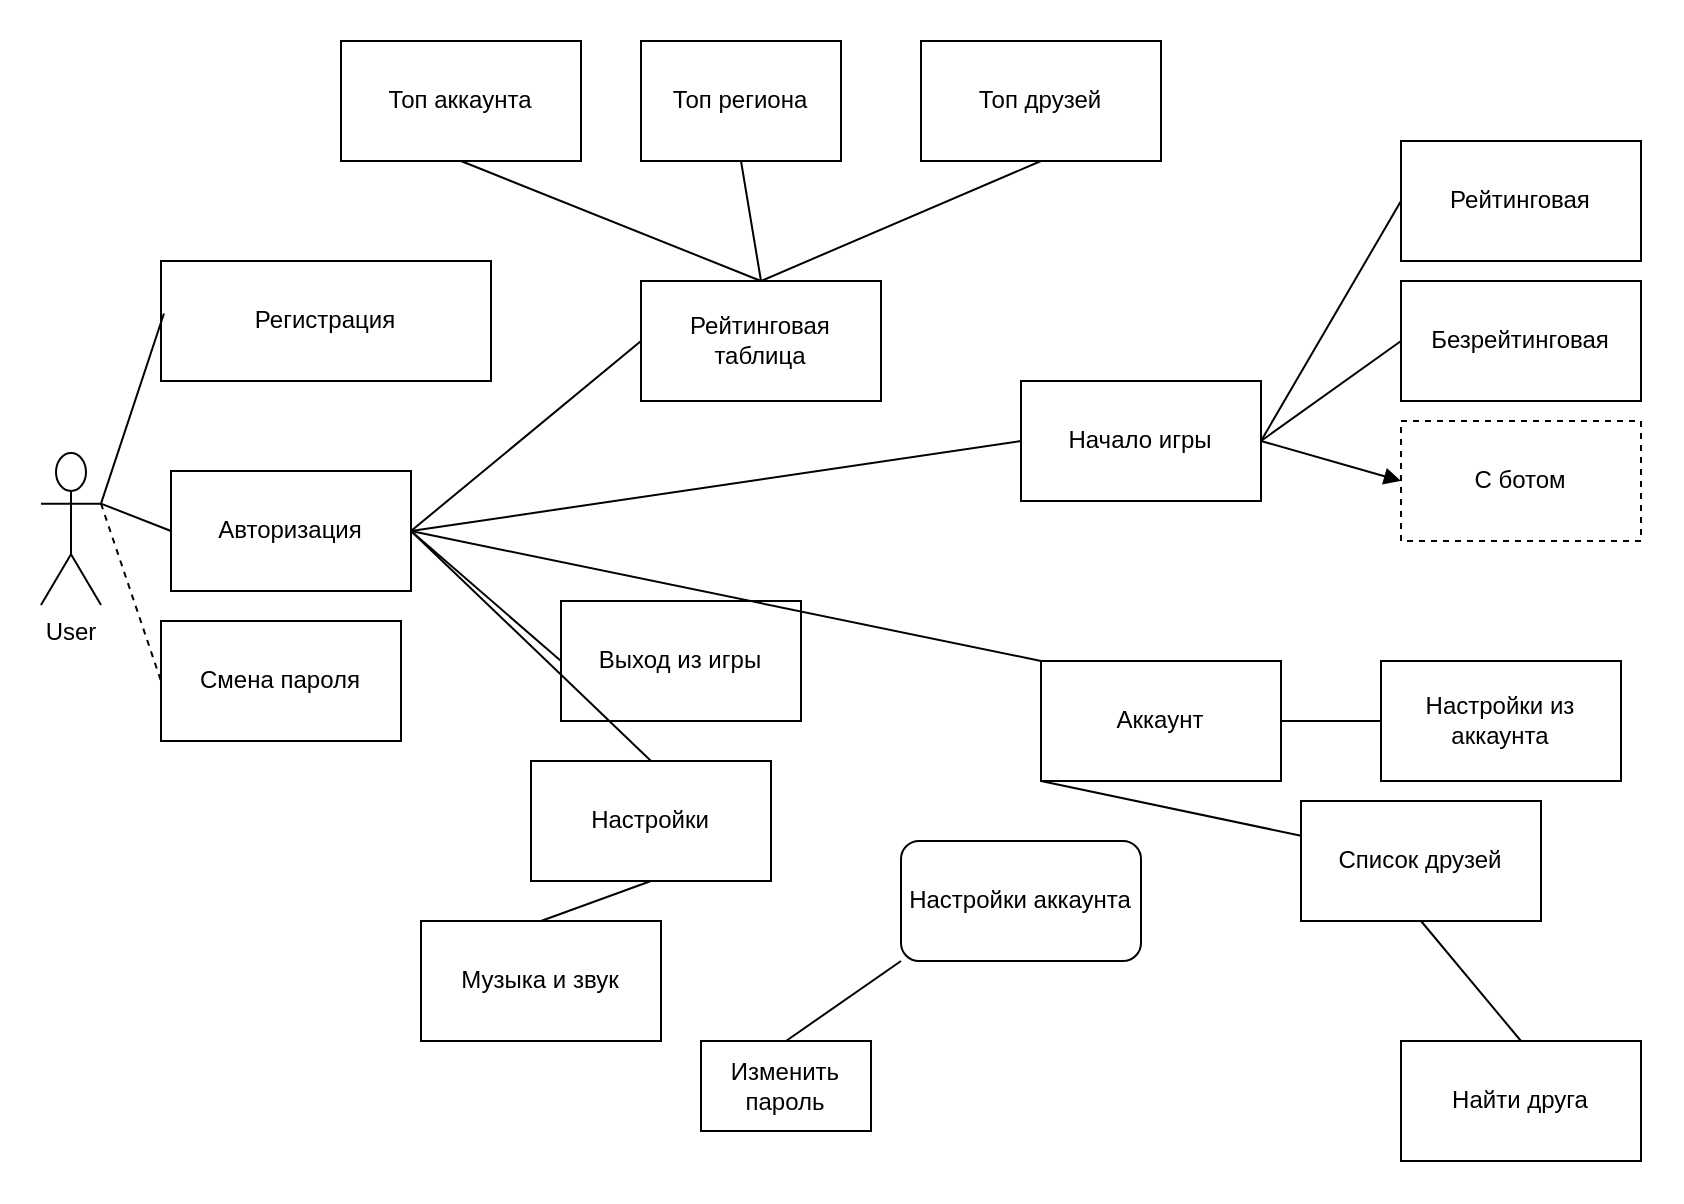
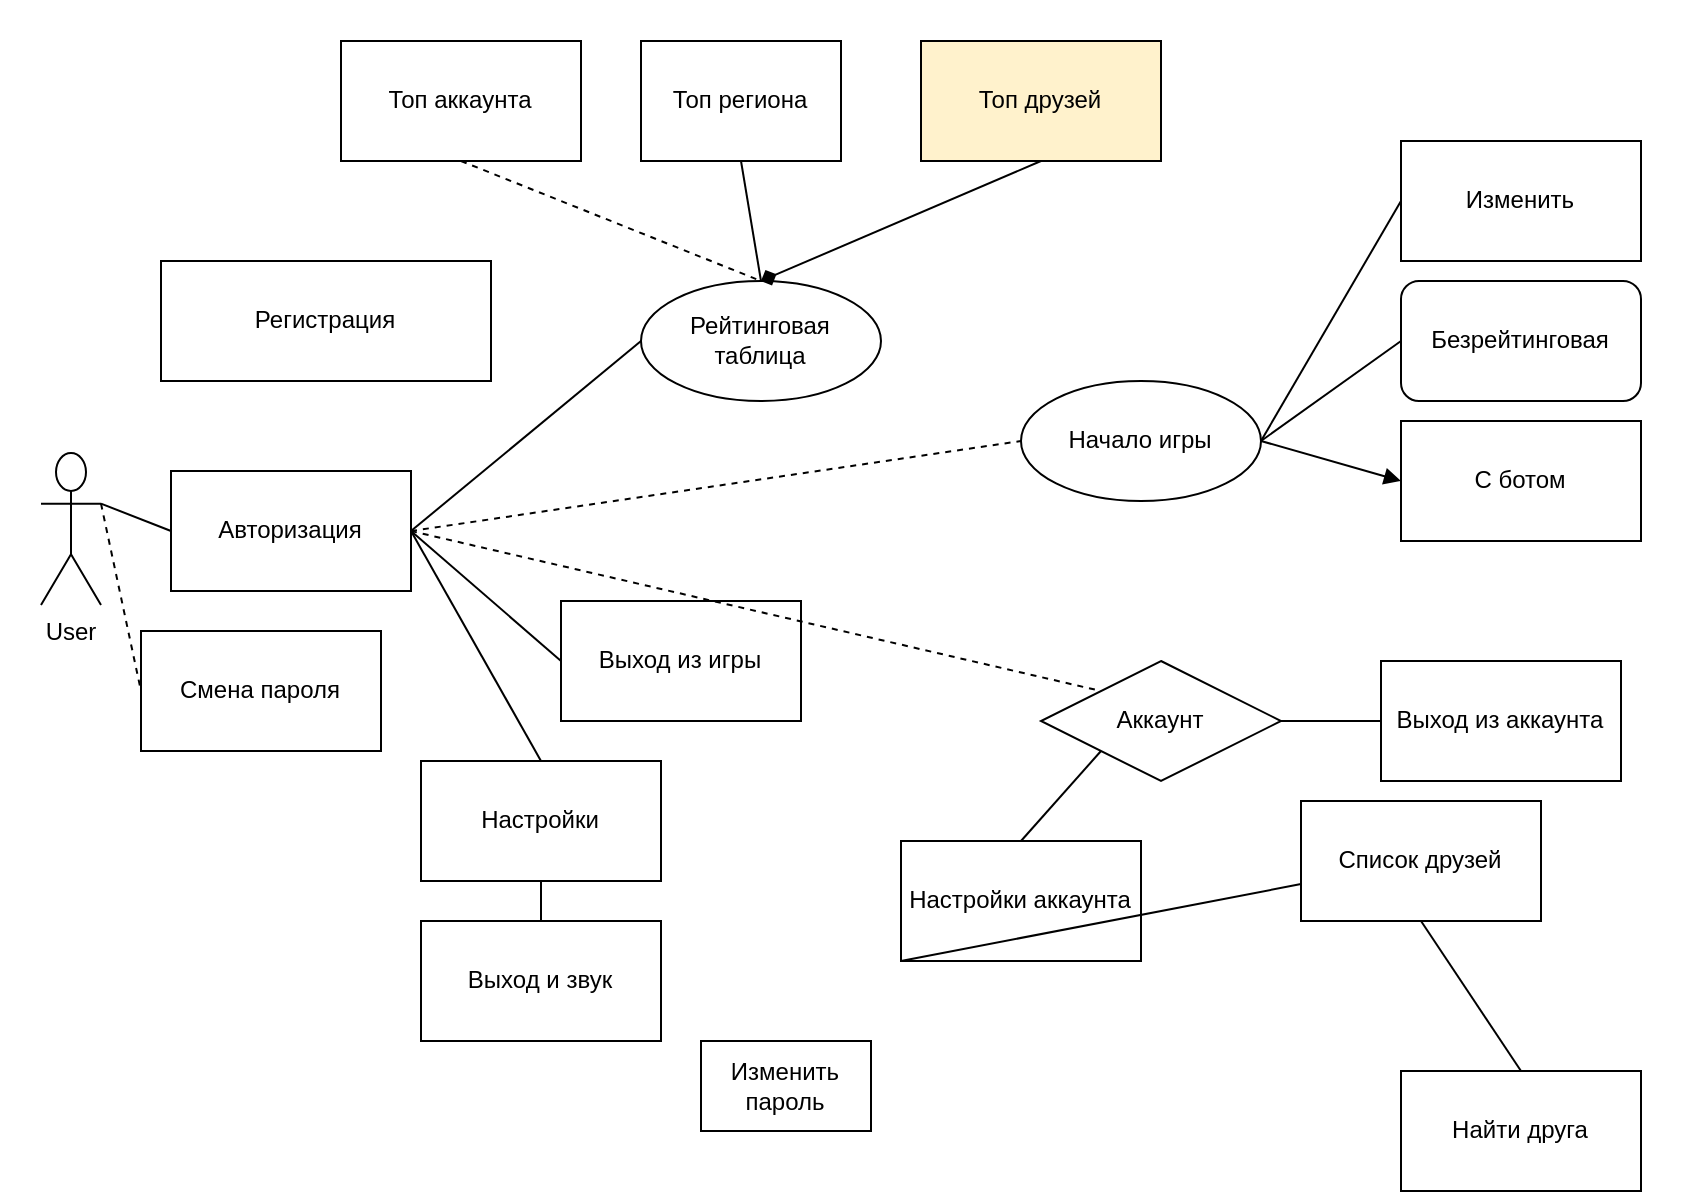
(1041, 101) -> (1041, 101)
(1521, 201) -> (1521, 201)
(611, 221) -> (611, 221)
(771, 277) -> (776, 275)
(761, 341) -> (761, 341)
(1521, 341) -> (1521, 341)
(133, 407) -> none
(1141, 441) -> (1141, 441)
(1521, 481) -> (1521, 481)
(717, 486) -> (717, 486)
(729, 597) -> (760, 612)
(281, 681) -> (261, 691)
(1161, 721) -> (1161, 721)
(1501, 721) -> (1501, 721)
(1171, 808) -> (1061, 796)
(651, 821) -> (541, 821)
(1021, 901) -> (1021, 901)
(541, 981) -> (541, 981)
(844, 1001) -> (1101, 923)
(1521, 1101) -> (1521, 1131)
